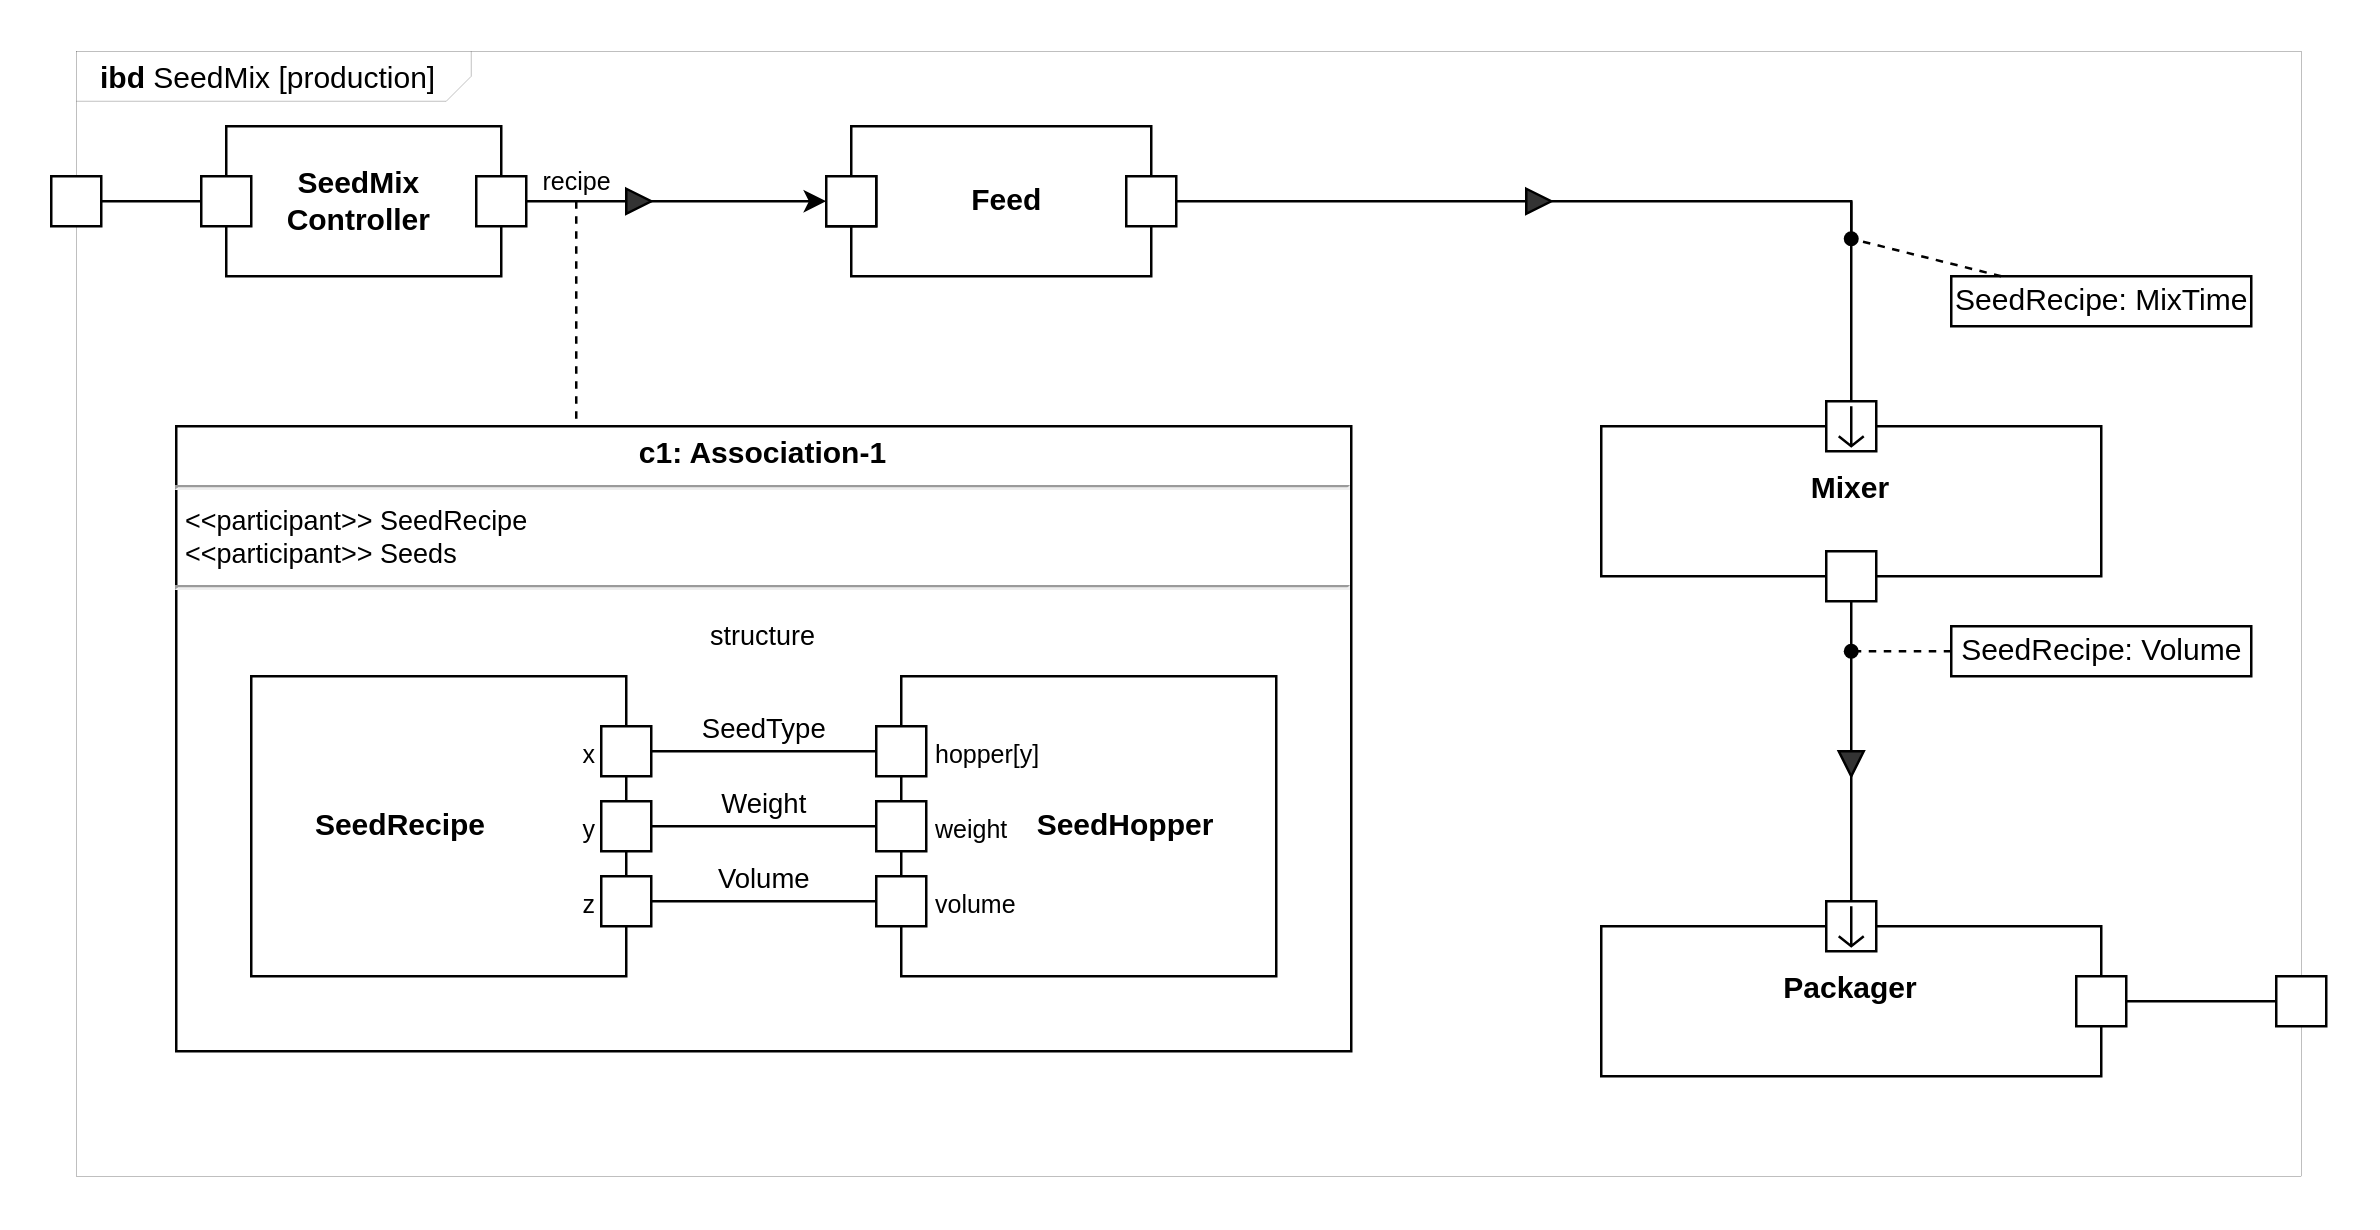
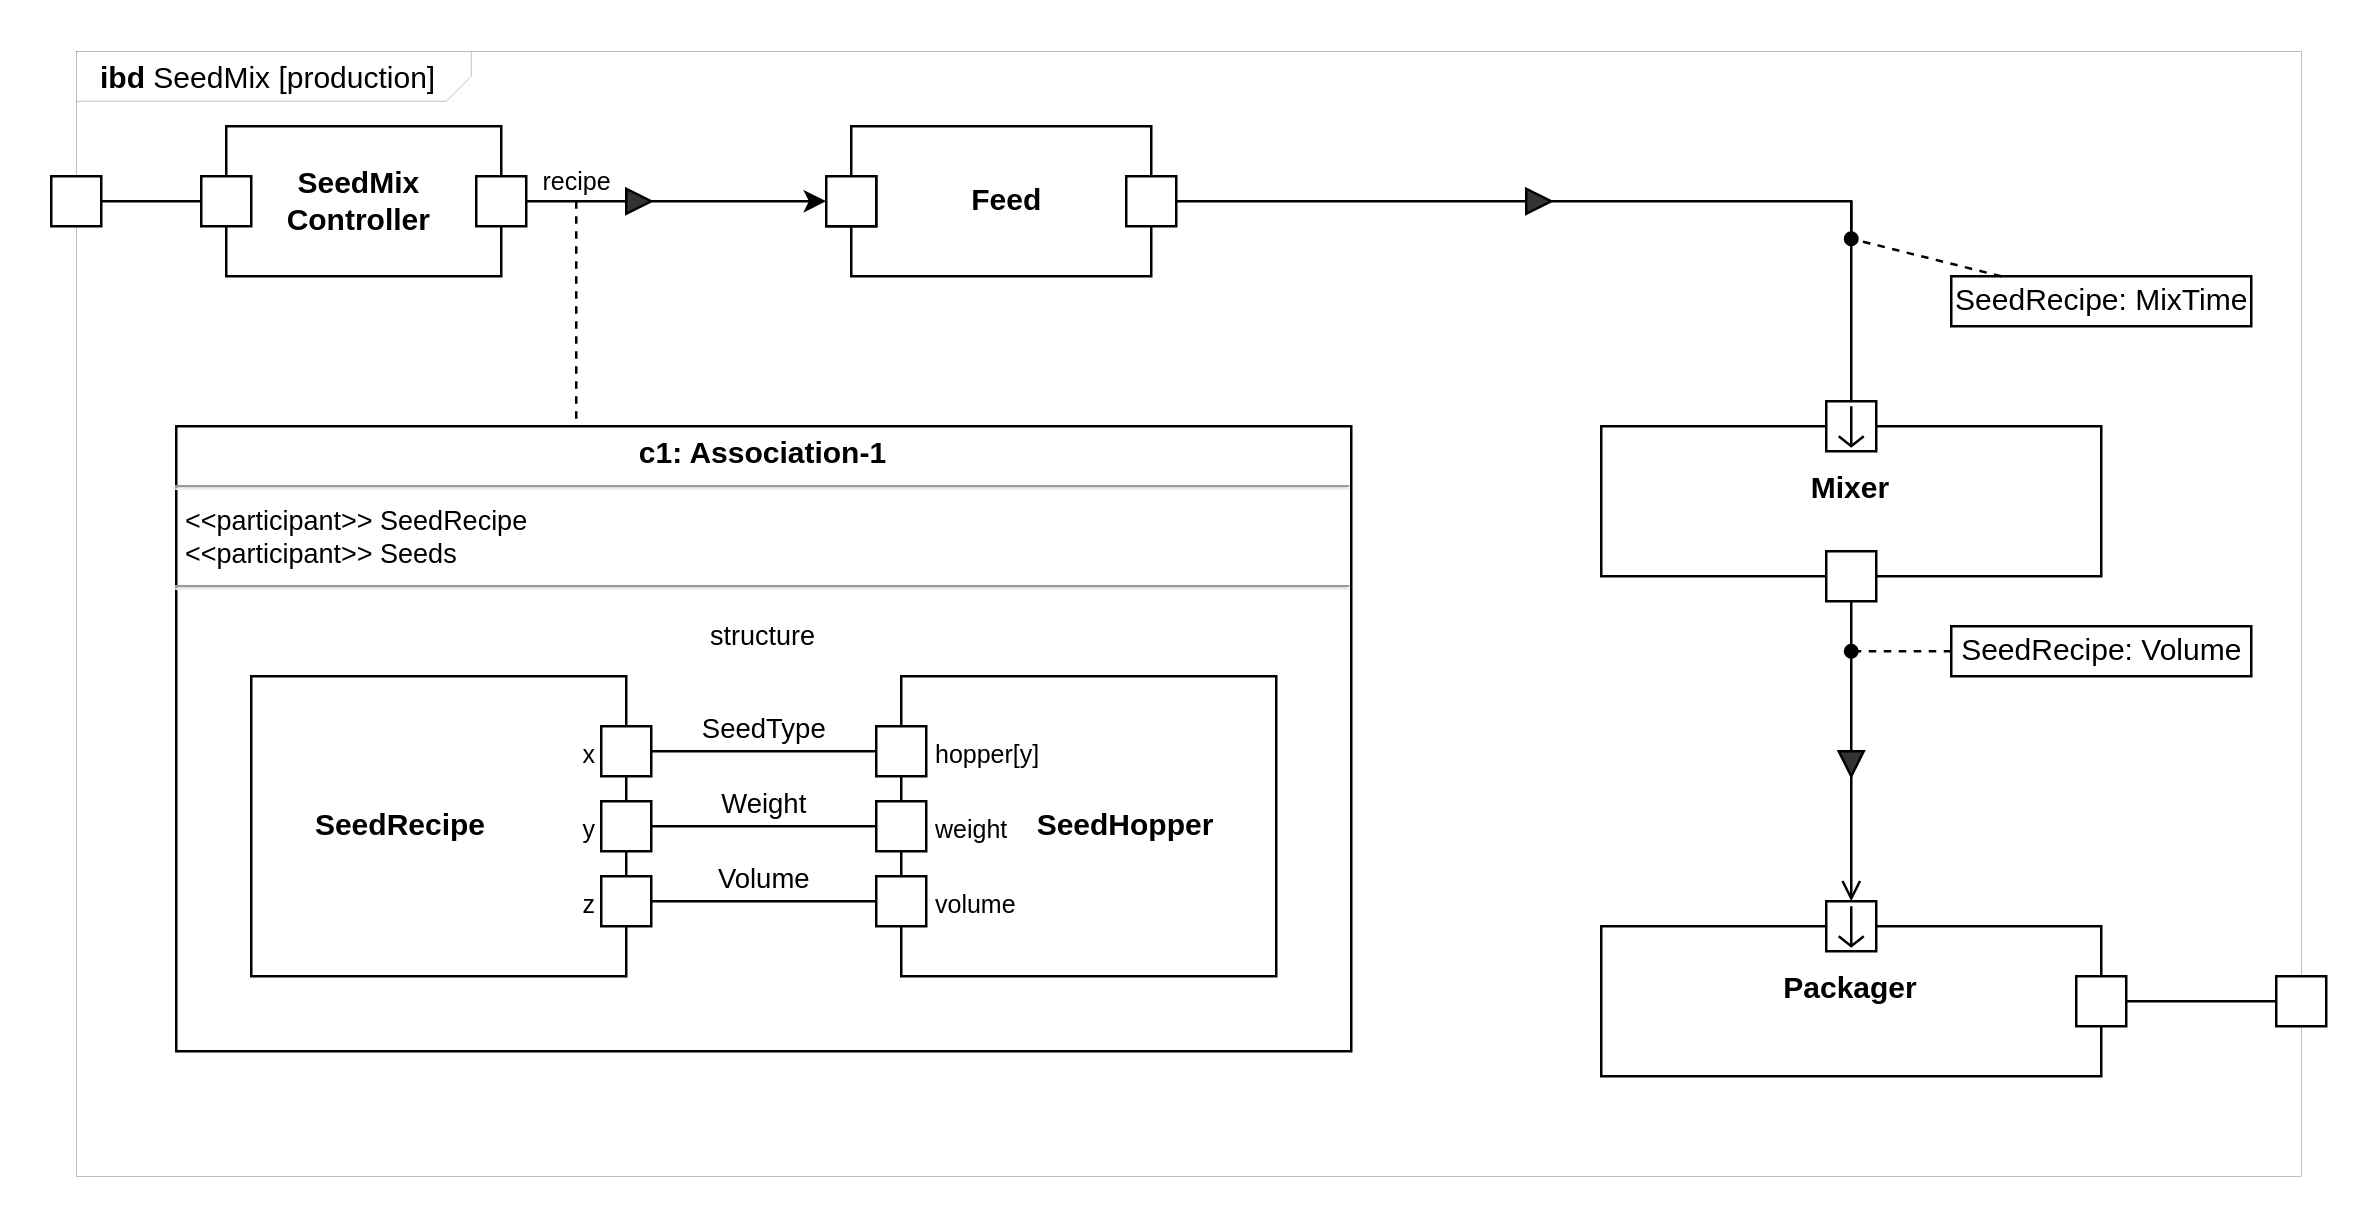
(1851, 894) -> (1851, 892)
